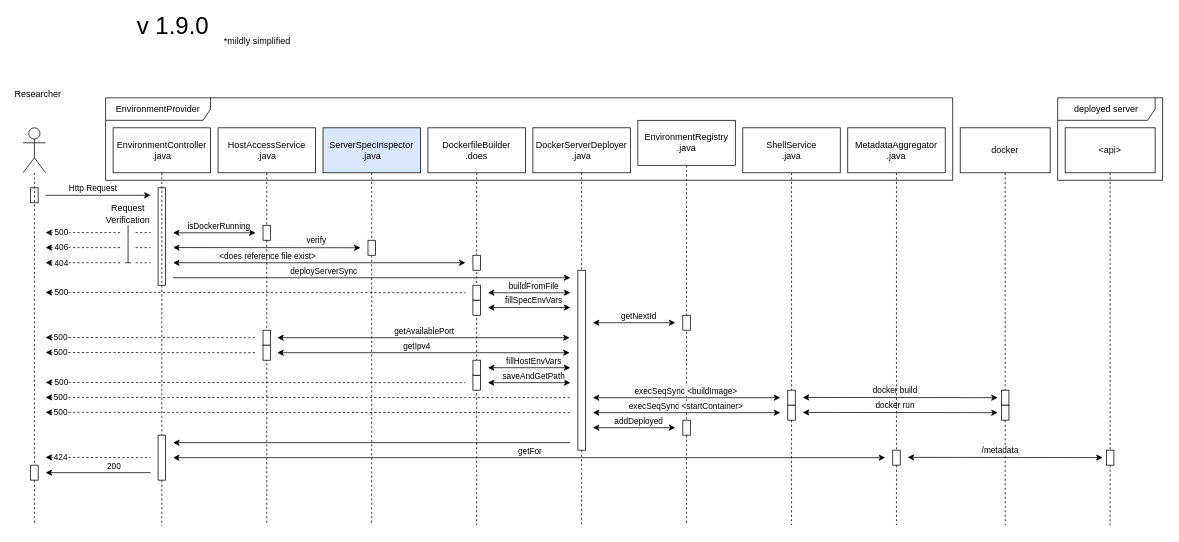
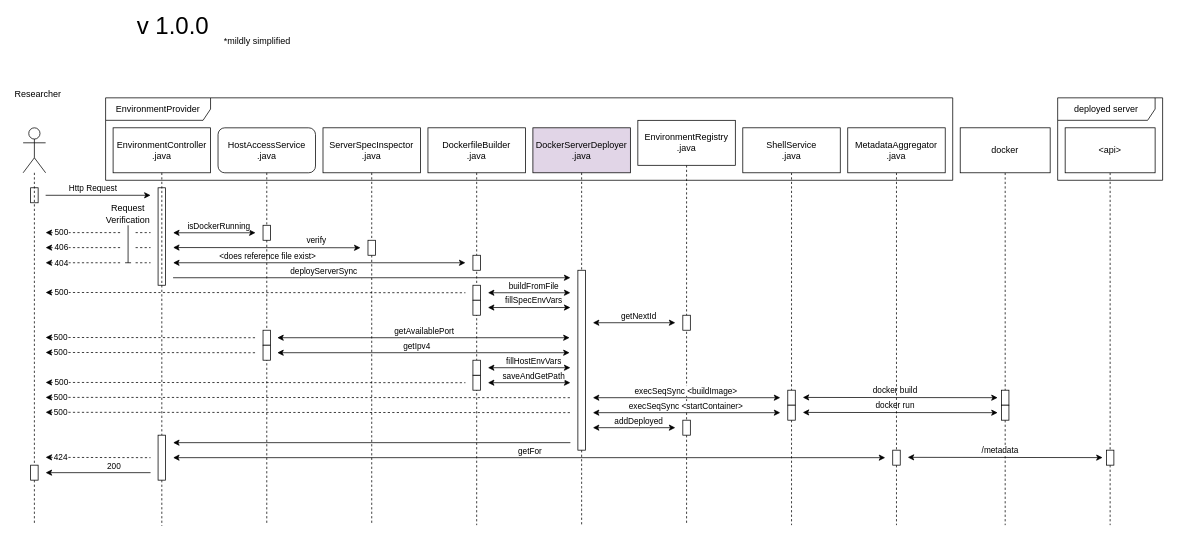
(173, 27) -> (173, 27)
(267, 150) -> (267, 150)
(372, 150) -> (372, 150)
(477, 150) -> (477, 150)
(582, 150) -> (582, 150)
